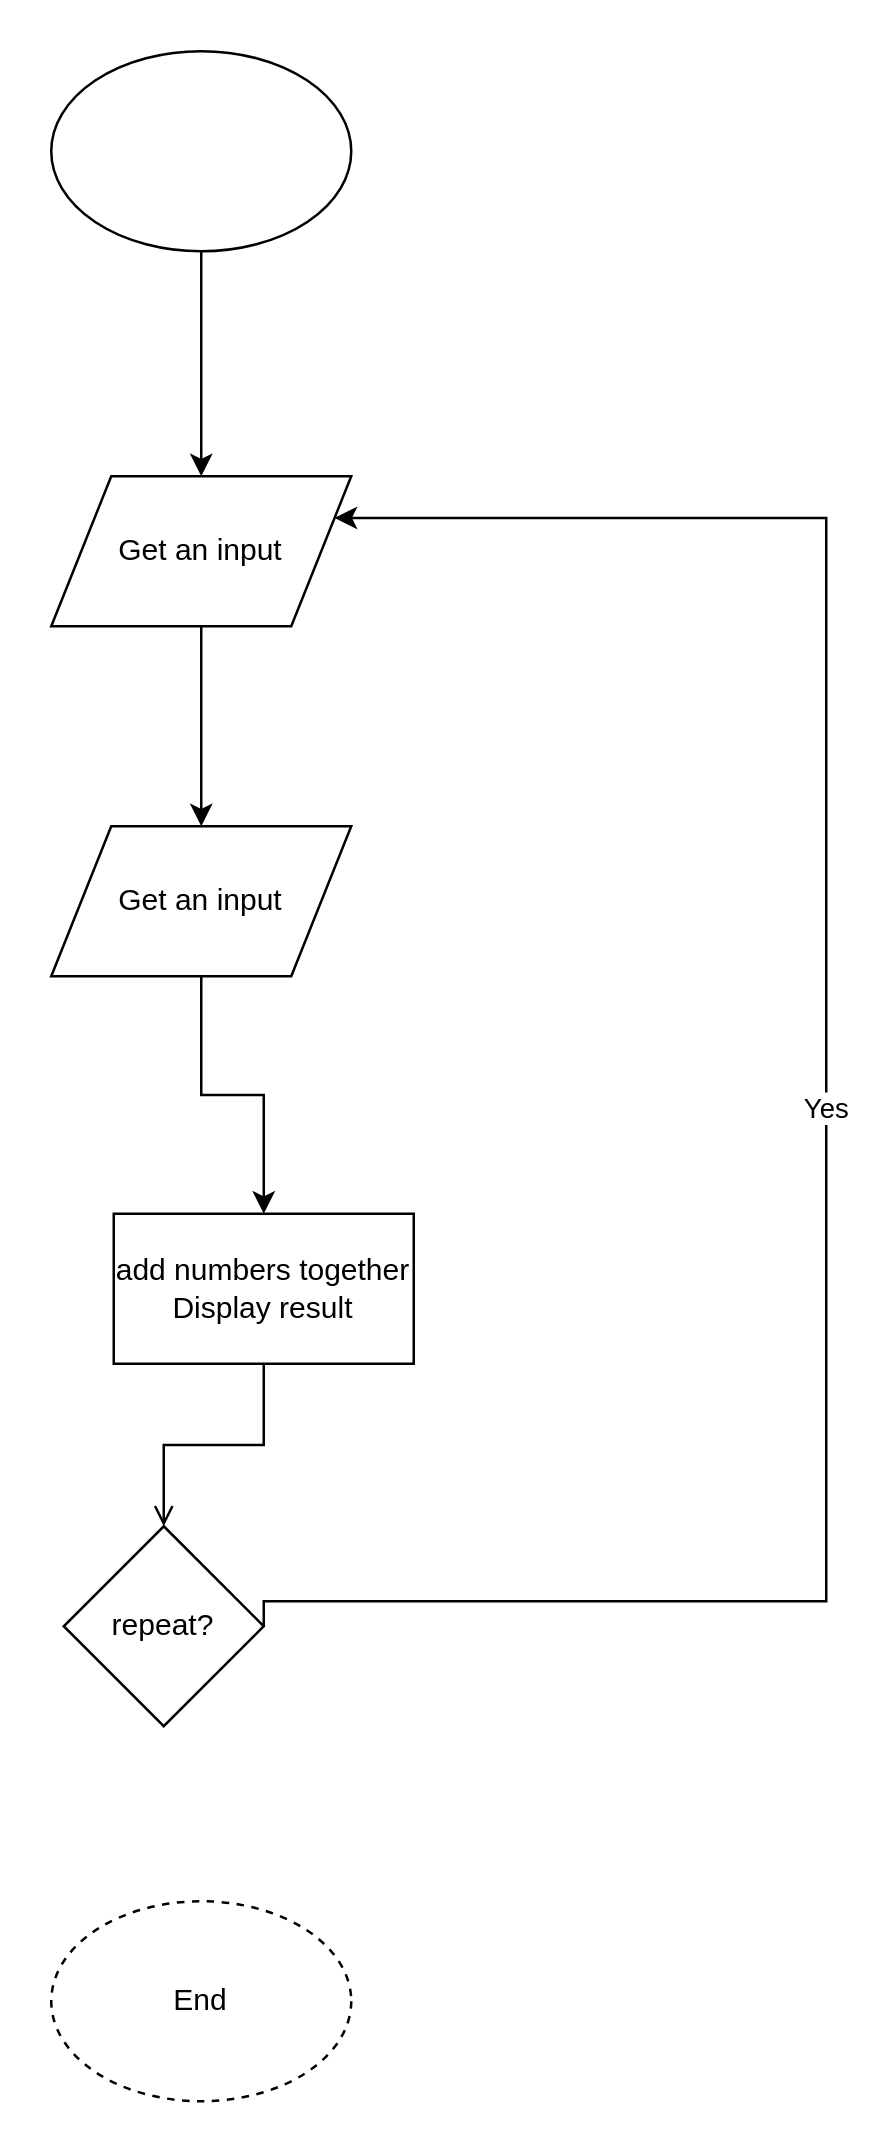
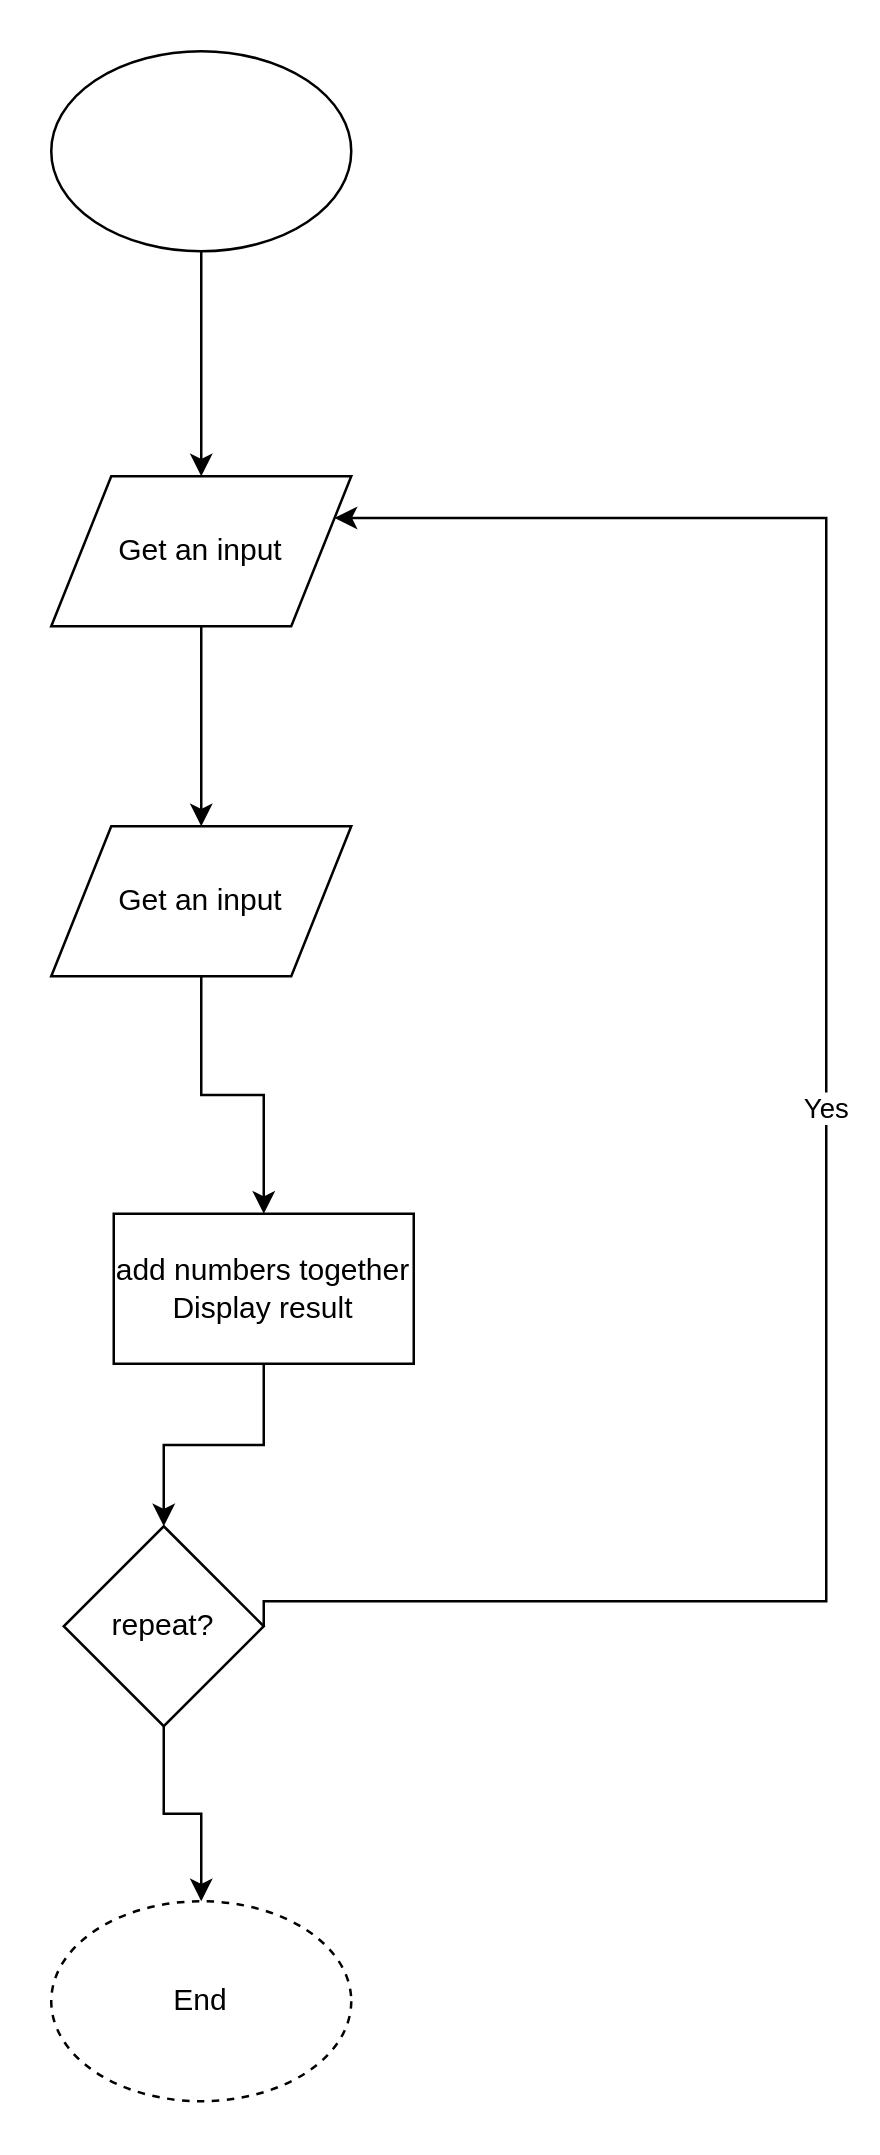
(164, 1512) -> (164, 1508)
none -> (174, 1814)
